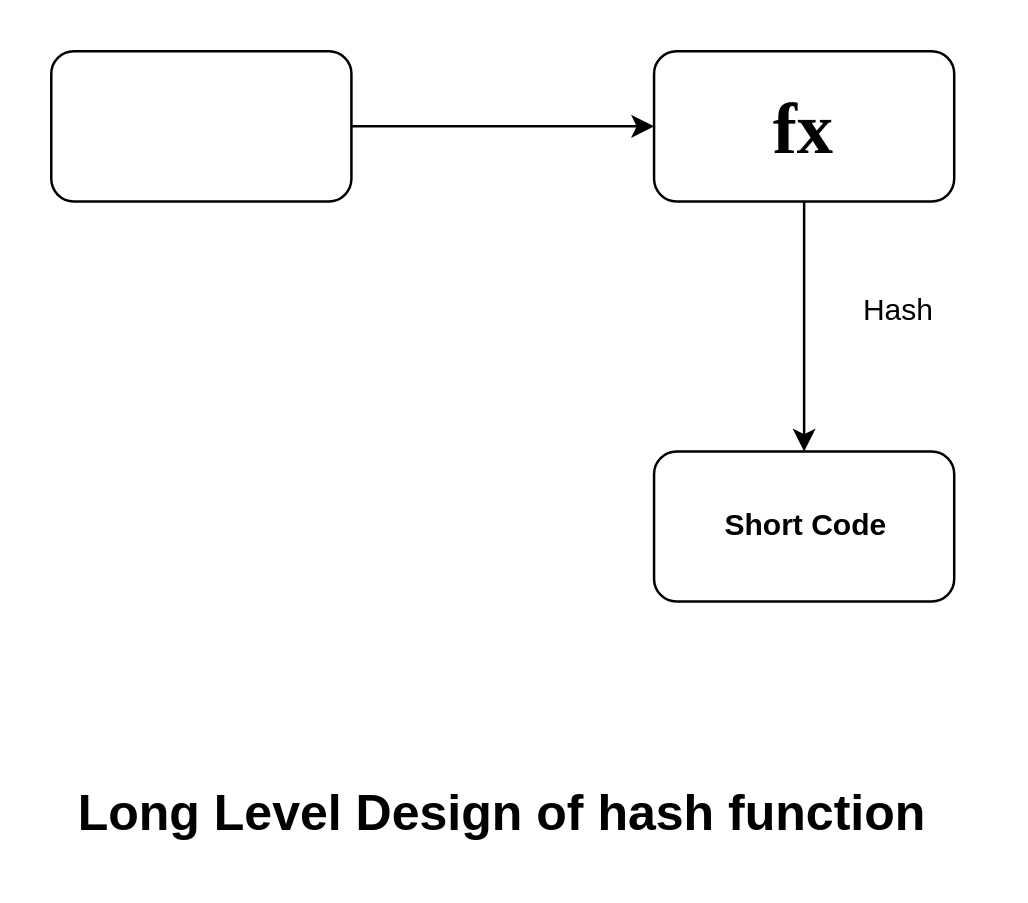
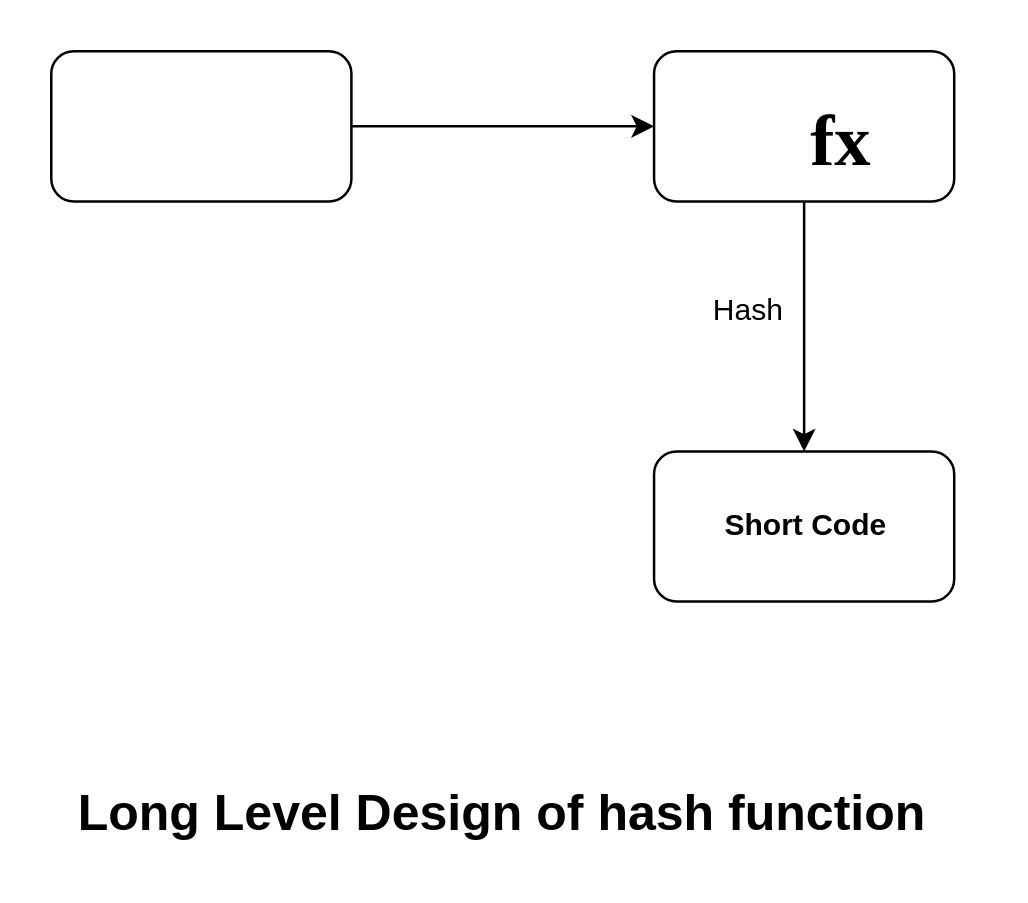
(804, 129) -> (841, 141)
(899, 311) -> (749, 311)
